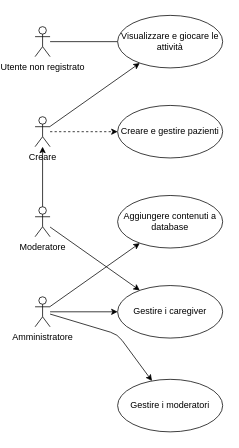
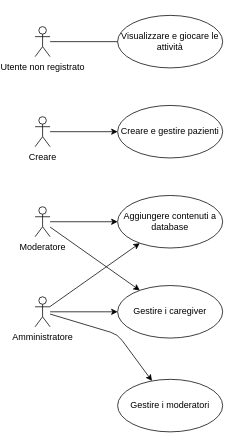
(93, 96) -> none
(81, 132) -> (81, 132)
(42, 180) -> (81, 222)
